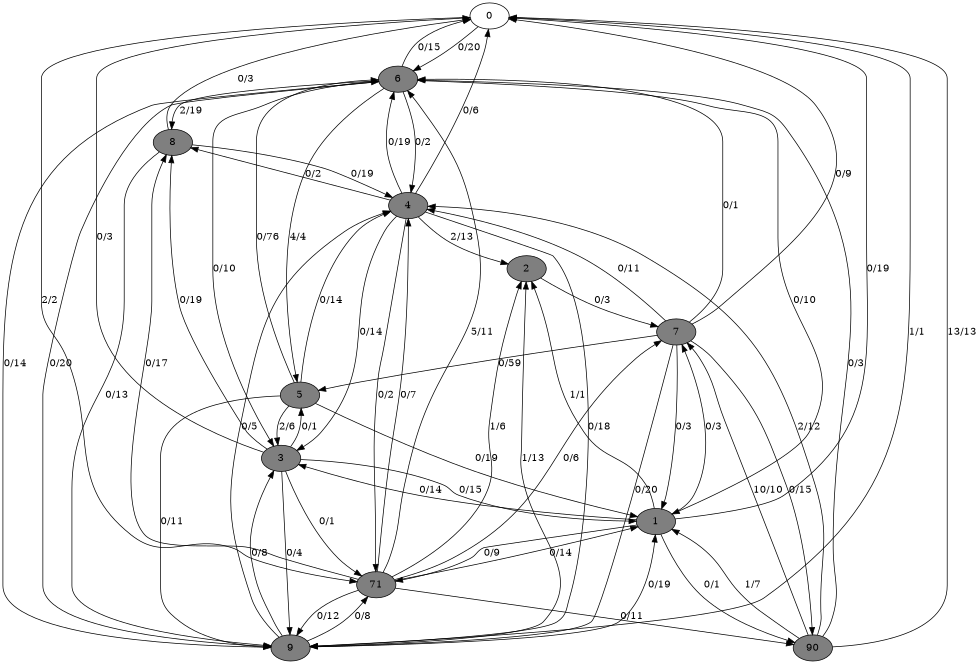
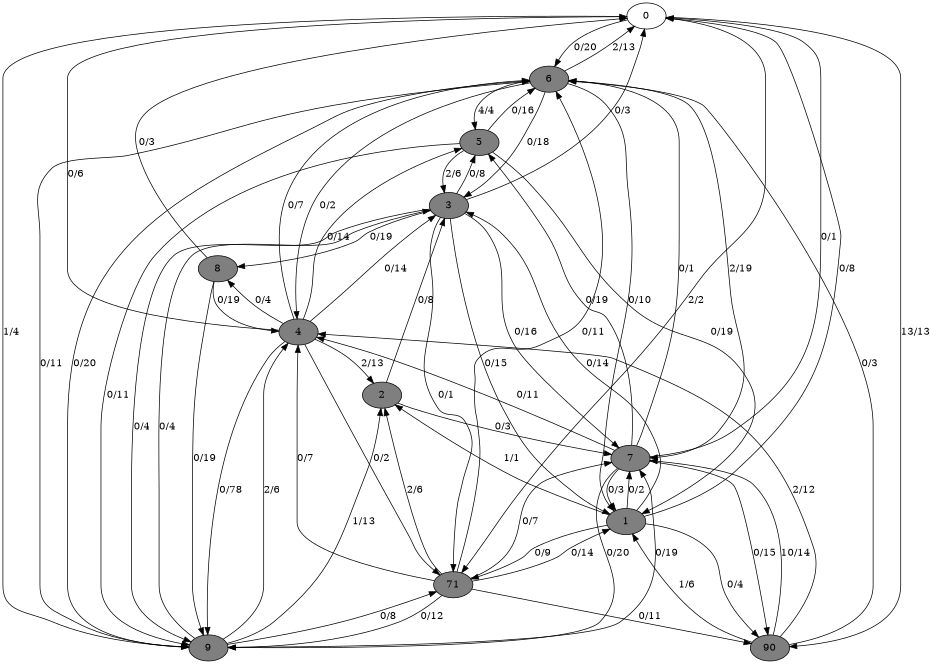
(429, 48) -> (624, 48)
(269, 89) -> (726, 241)
(400, 142) -> (296, 206)
(313, 174) -> (263, 300)
(844, 174) -> (829, 237)
(947, 183) -> (901, 271)
(268, 237) -> (523, 111)
(224, 269) -> (538, 142)
(878, 269) -> (847, 269)
(323, 287) -> (348, 209)
none -> (414, 304)
(482, 332) -> (593, 332)
(917, 332) -> (11, 332)
none -> (513, 342)
(15, 364) -> (52, 364)
(510, 364) -> (597, 300)
(117, 395) -> (205, 458)
(250, 427) -> (272, 490)
(310, 427) -> (478, 174)
(498, 427) -> (415, 490)
(599, 427) -> (231, 490)
(714, 427) -> (637, 490)
(132, 458) -> none
(571, 458) -> (531, 522)
(768, 490) -> (796, 553)
(260, 553) -> (167, 427)
(712, 585) -> (735, 585)
(753, 585) -> (687, 585)
(510, 639) -> (601, 629)
